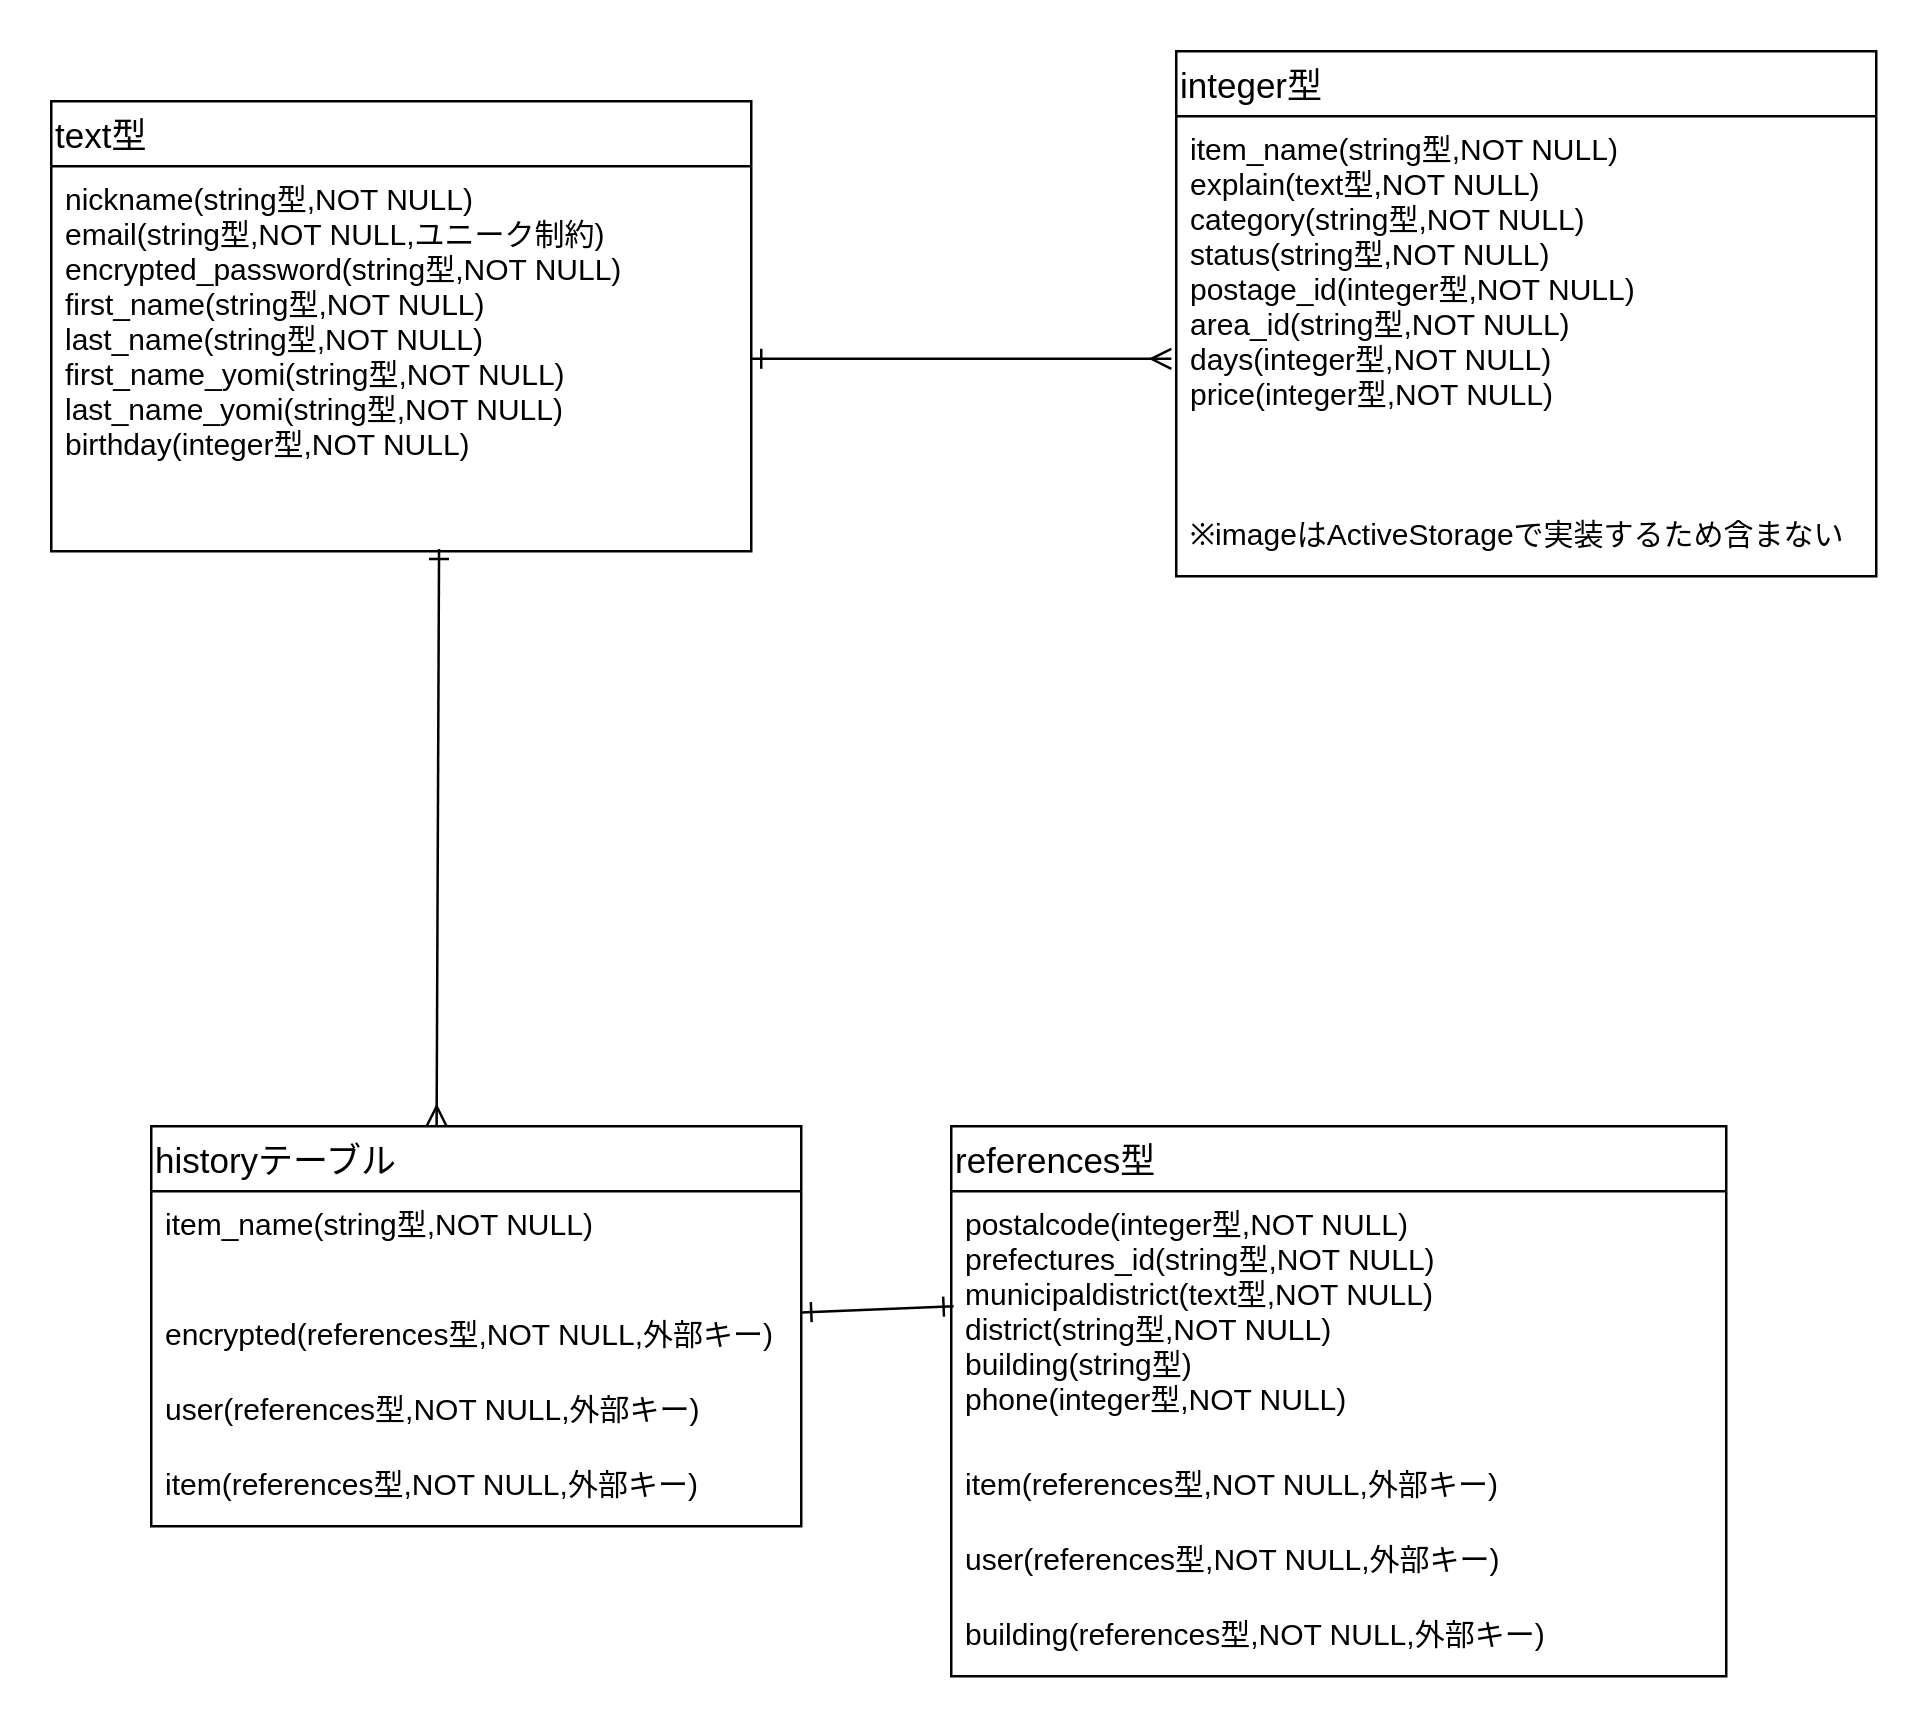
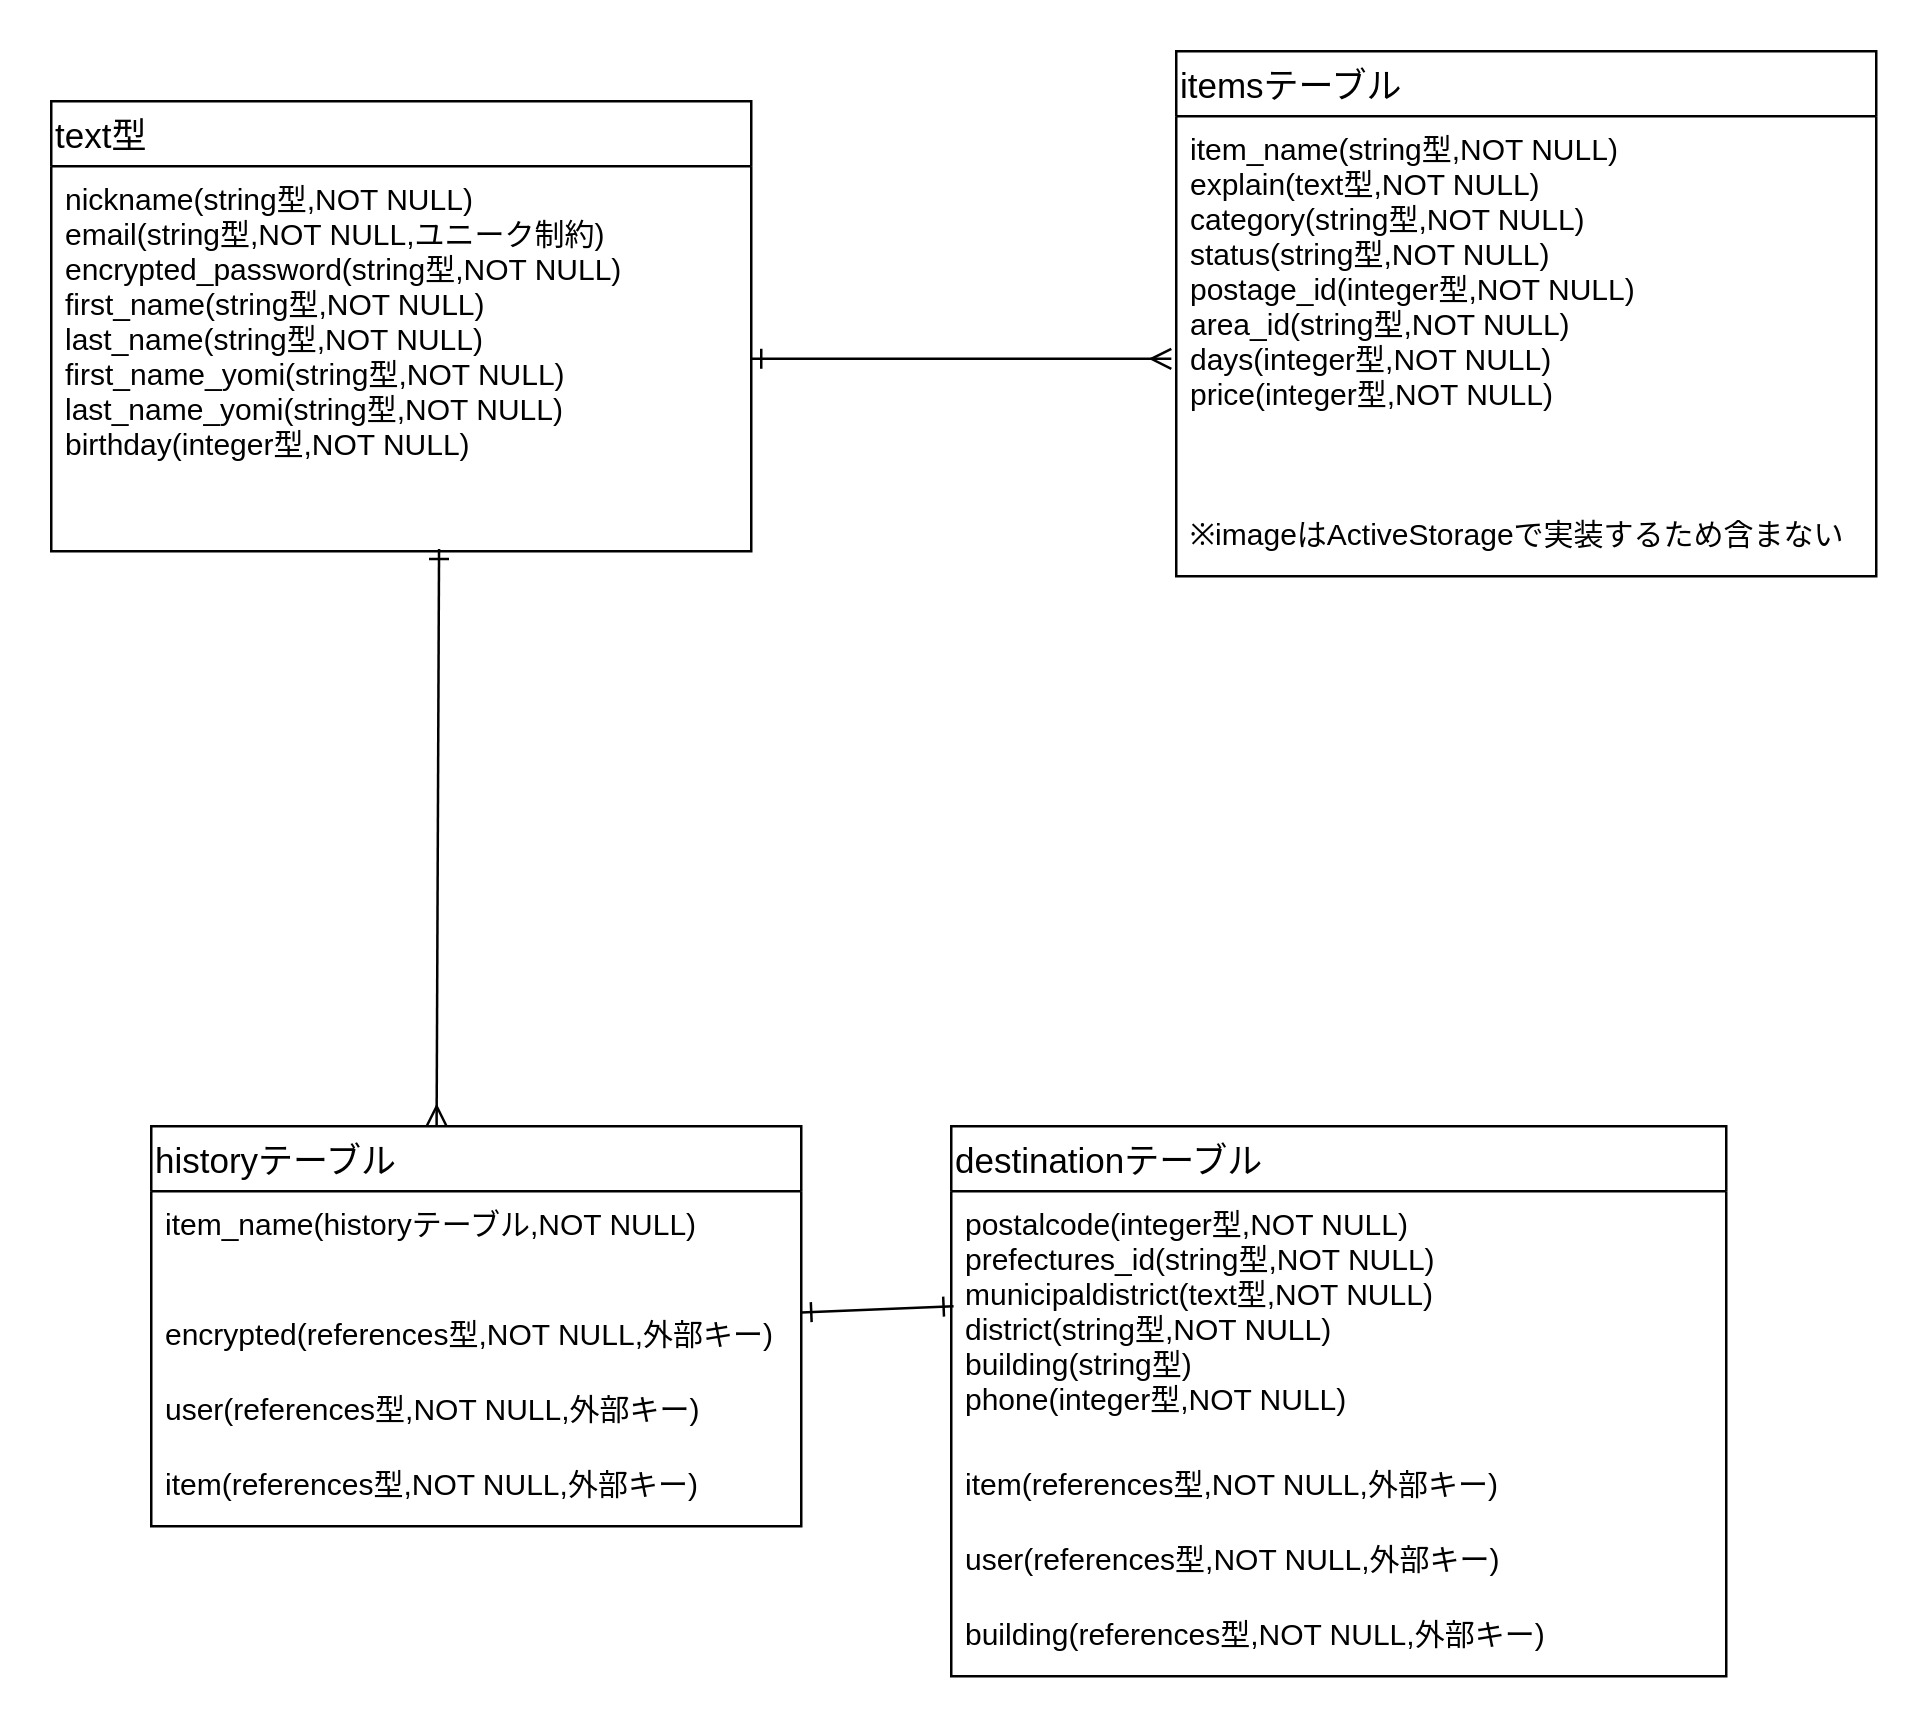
(1262, 86) -> (1294, 86)
(1071, 1161) -> (1124, 1161)
(383, 1225) -> (436, 1225)
